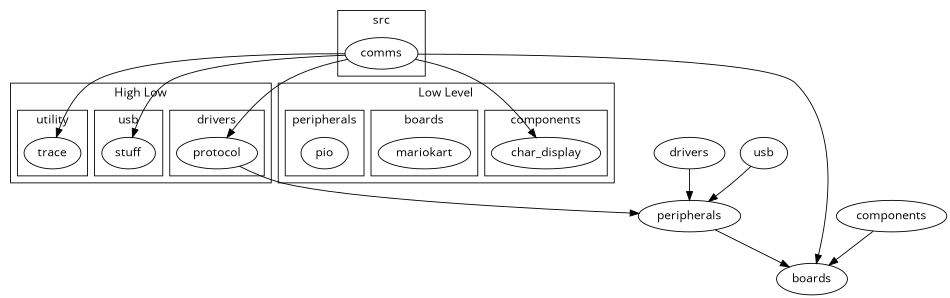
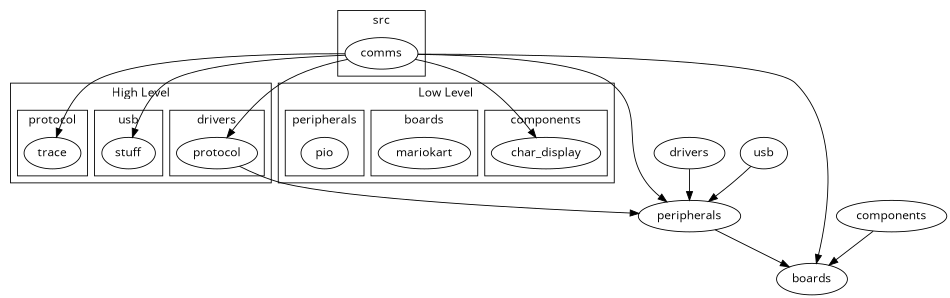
none -> (579, 70)
(141, 93) -> (141, 93)
(52, 120) -> (52, 120)
